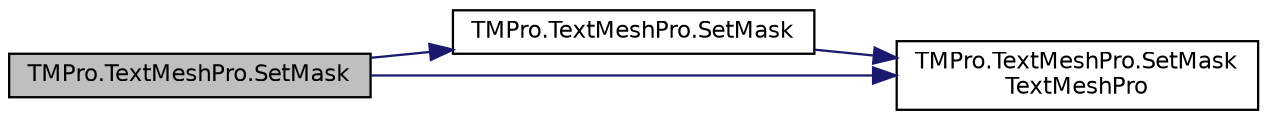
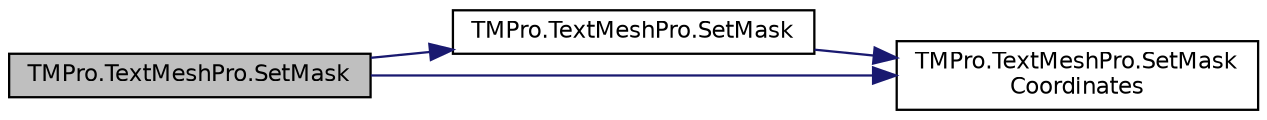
(1077, 75) -> (1077, 75)
